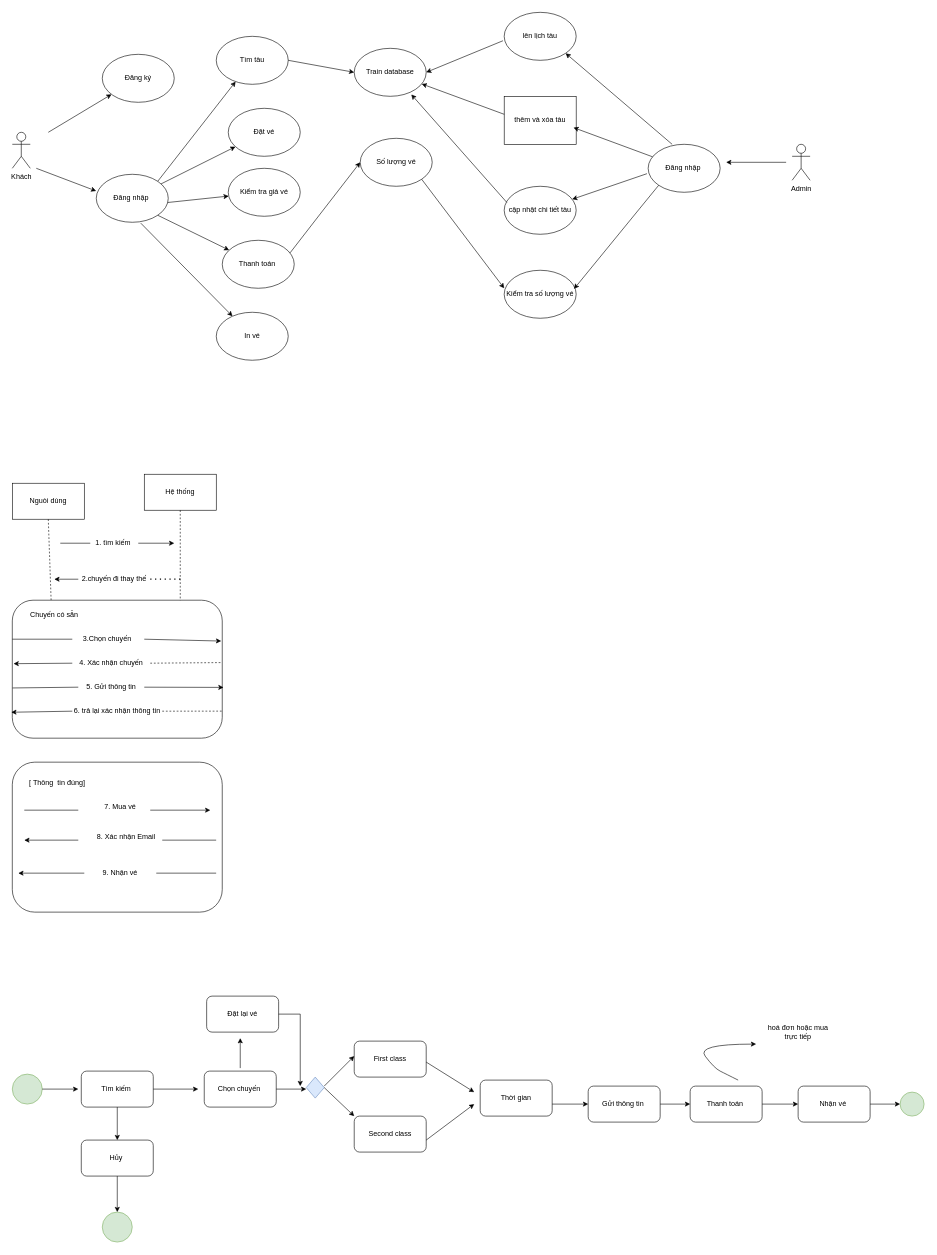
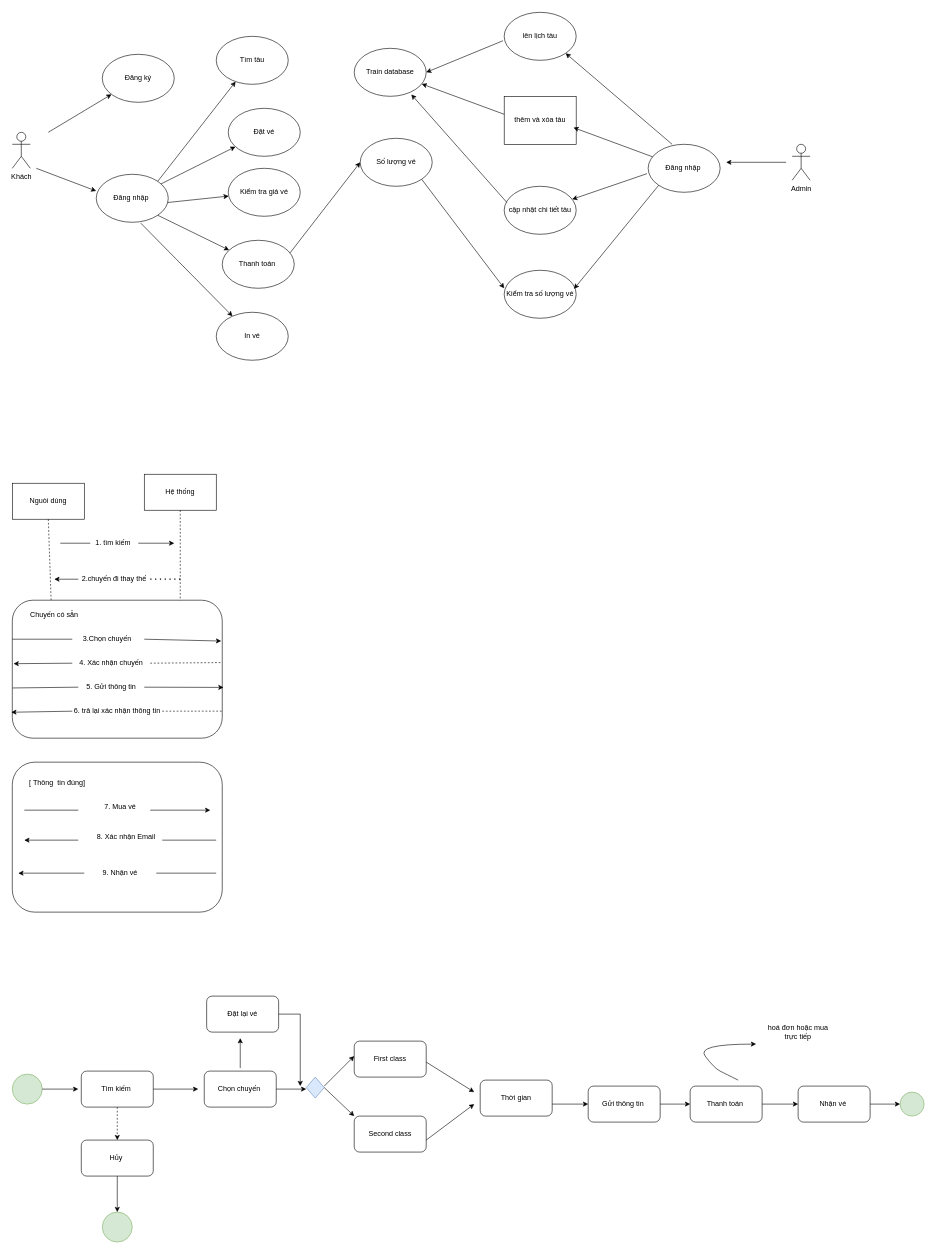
(319, 66) -> none
(117, 1121) -> (117, 1121)
